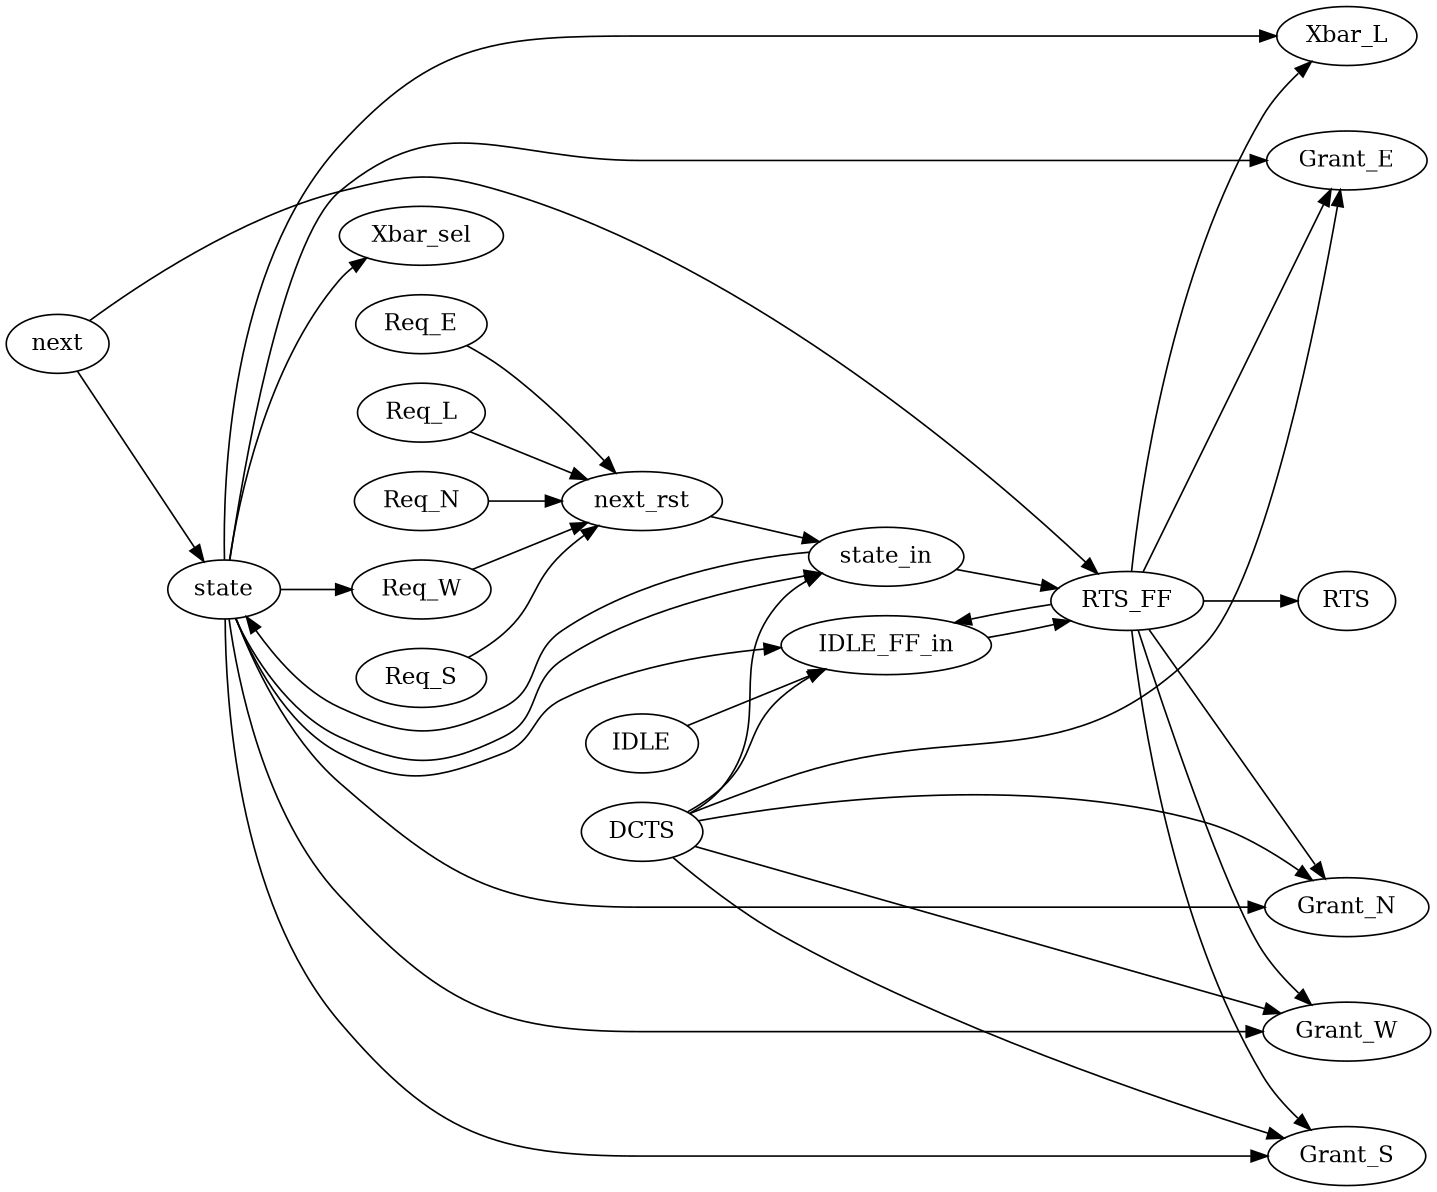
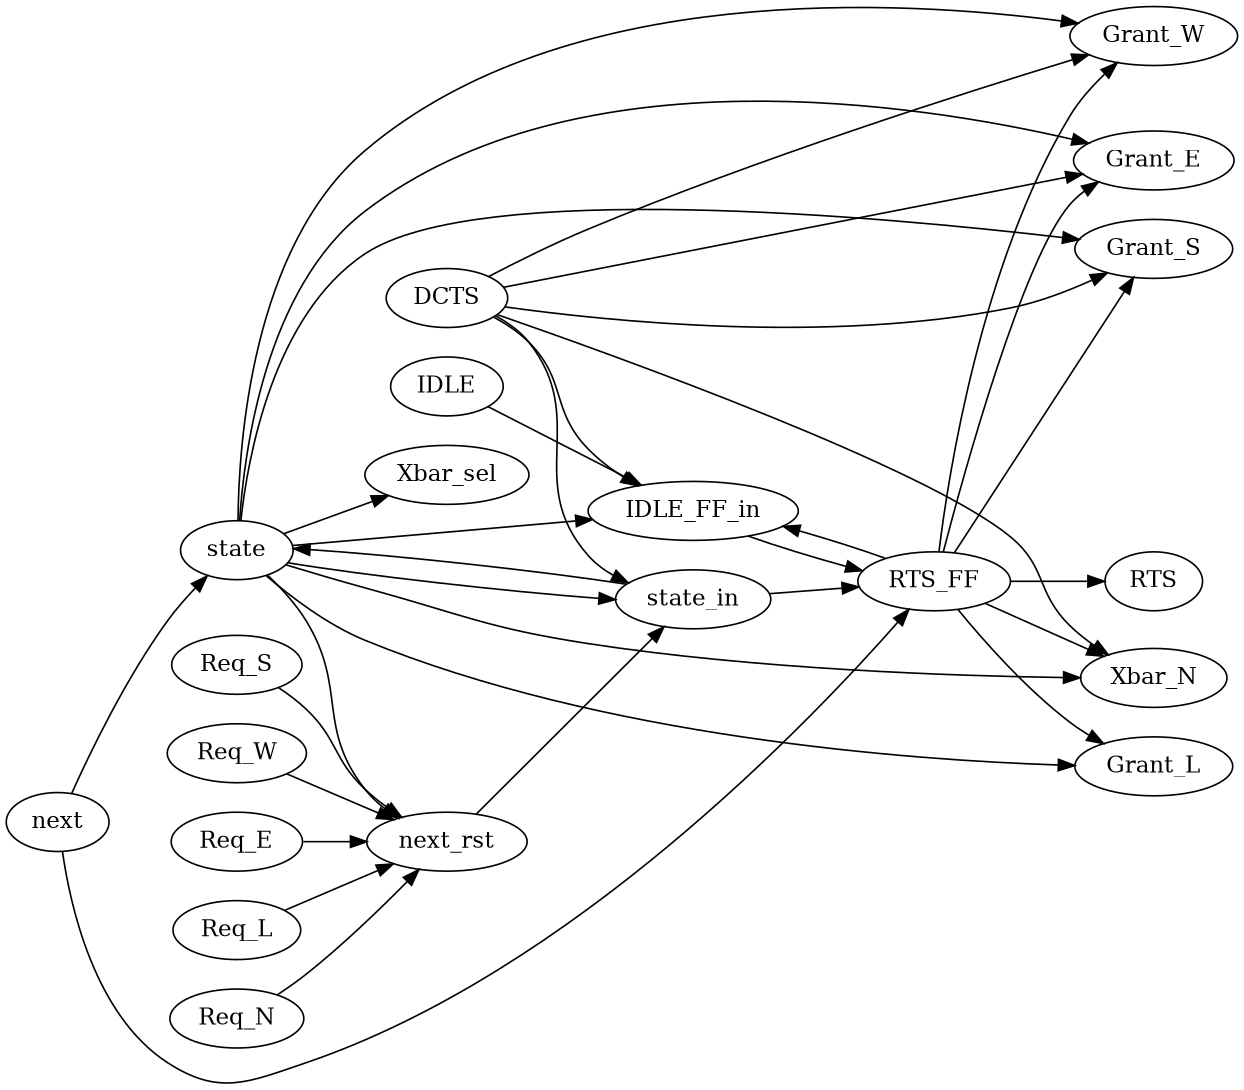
(1347, 36) -> (1154, 766)
(308, 590) -> (330, 690)
(1347, 907) -> (1154, 678)
